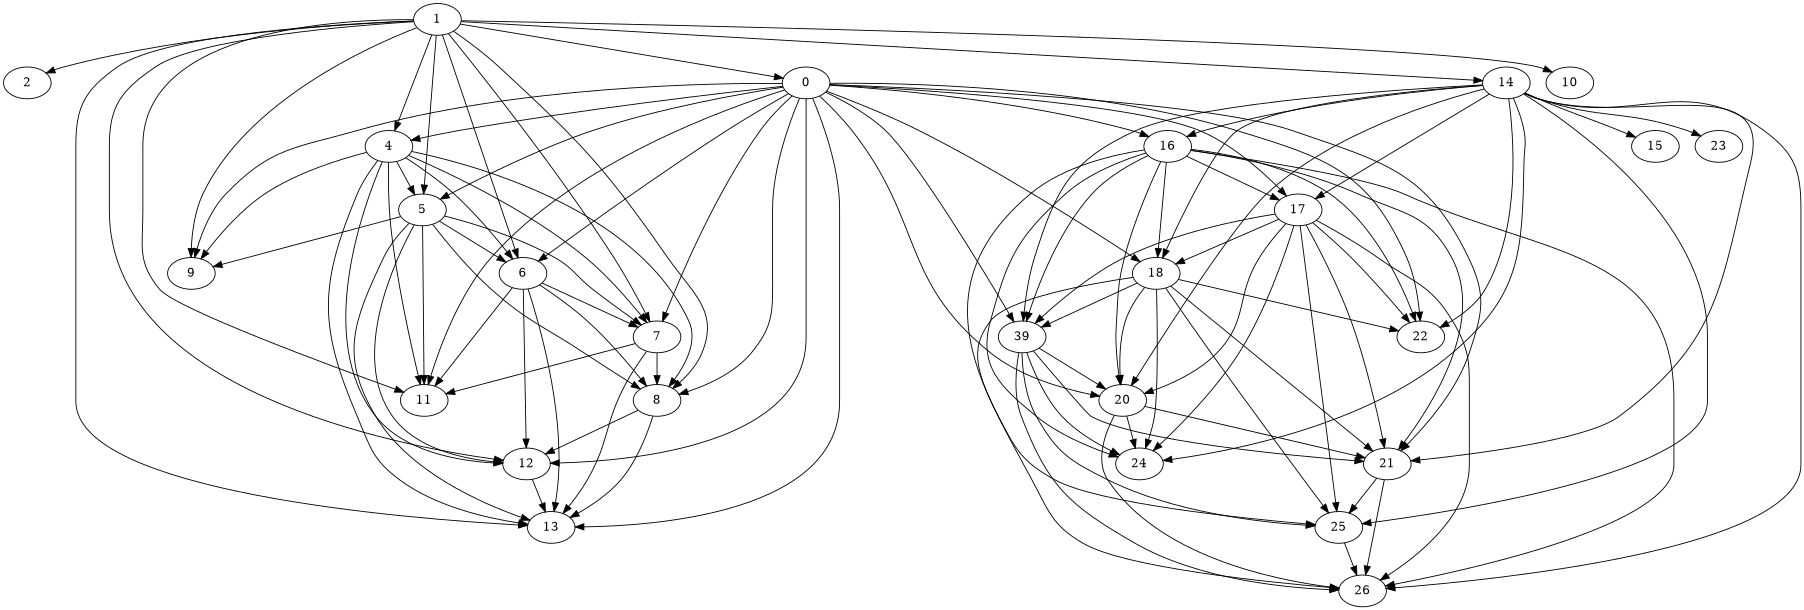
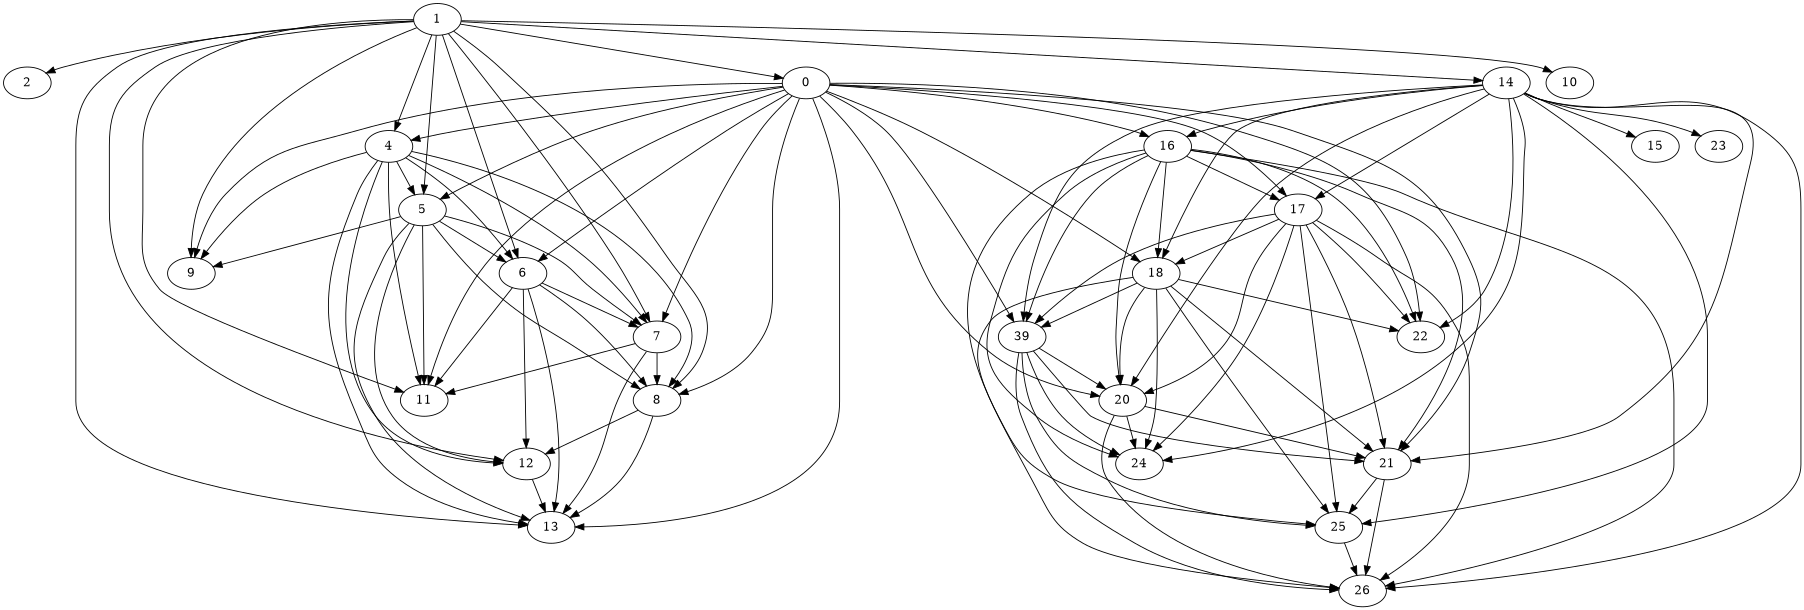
(800, 369) -> none
